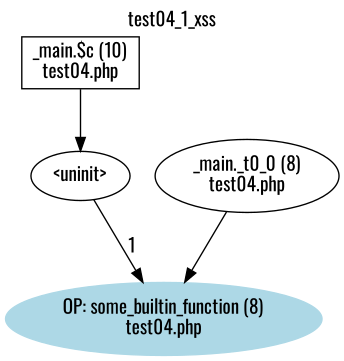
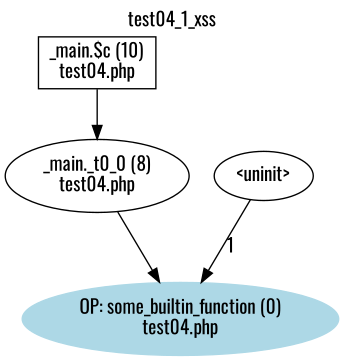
(81, 113) -> (97, 107)
(164, 319) -> (180, 319)
